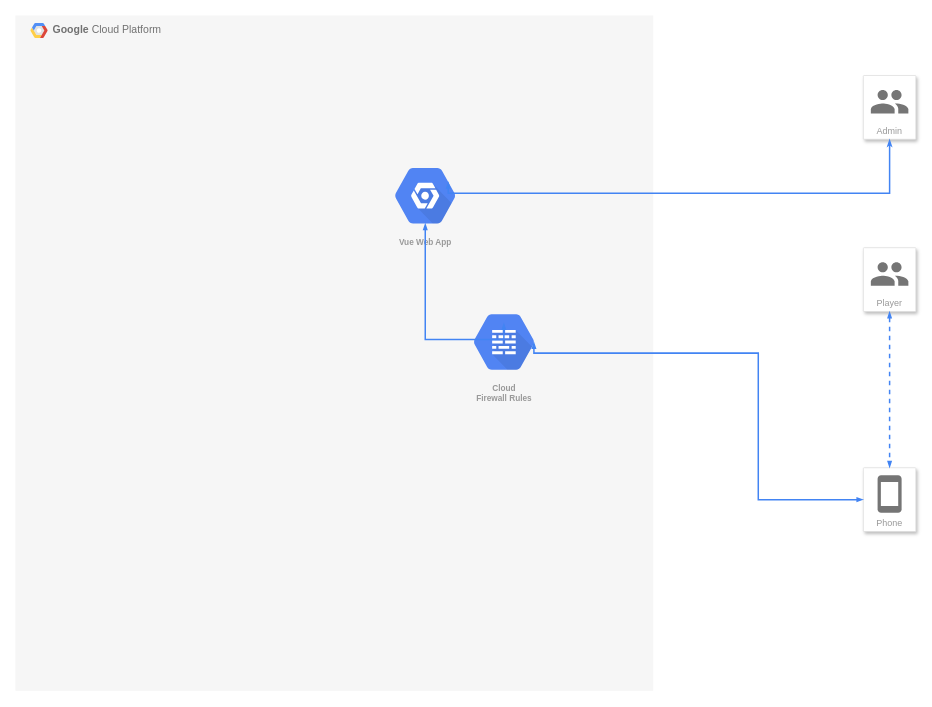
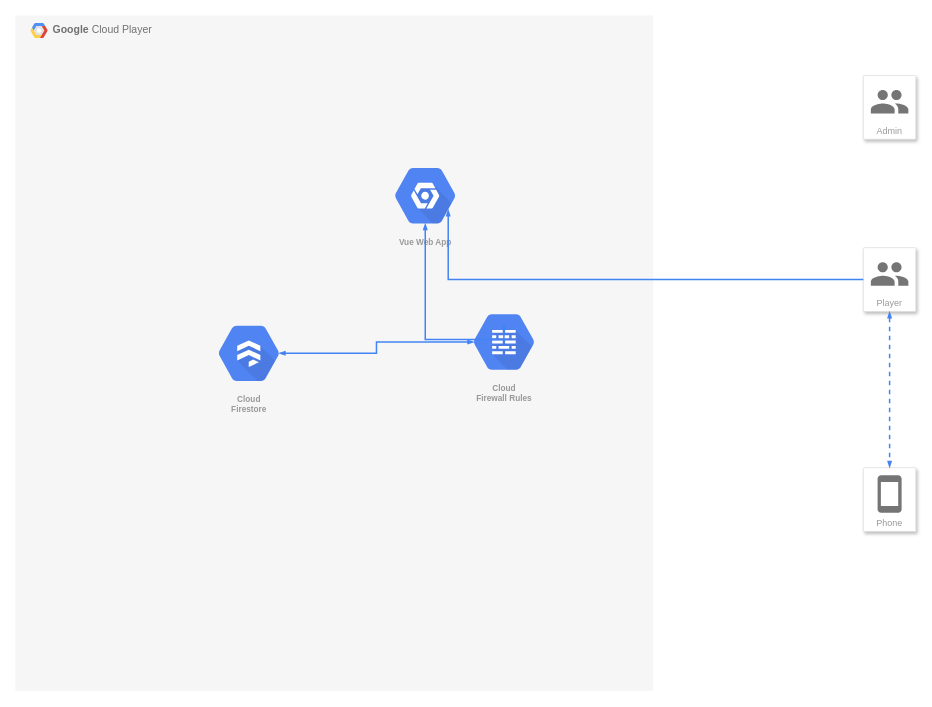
(108, 30) -> (102, 30)
(695, 193) -> none
none -> (624, 279)
none -> (376, 347)
none -> (249, 353)
(758, 361) -> none
